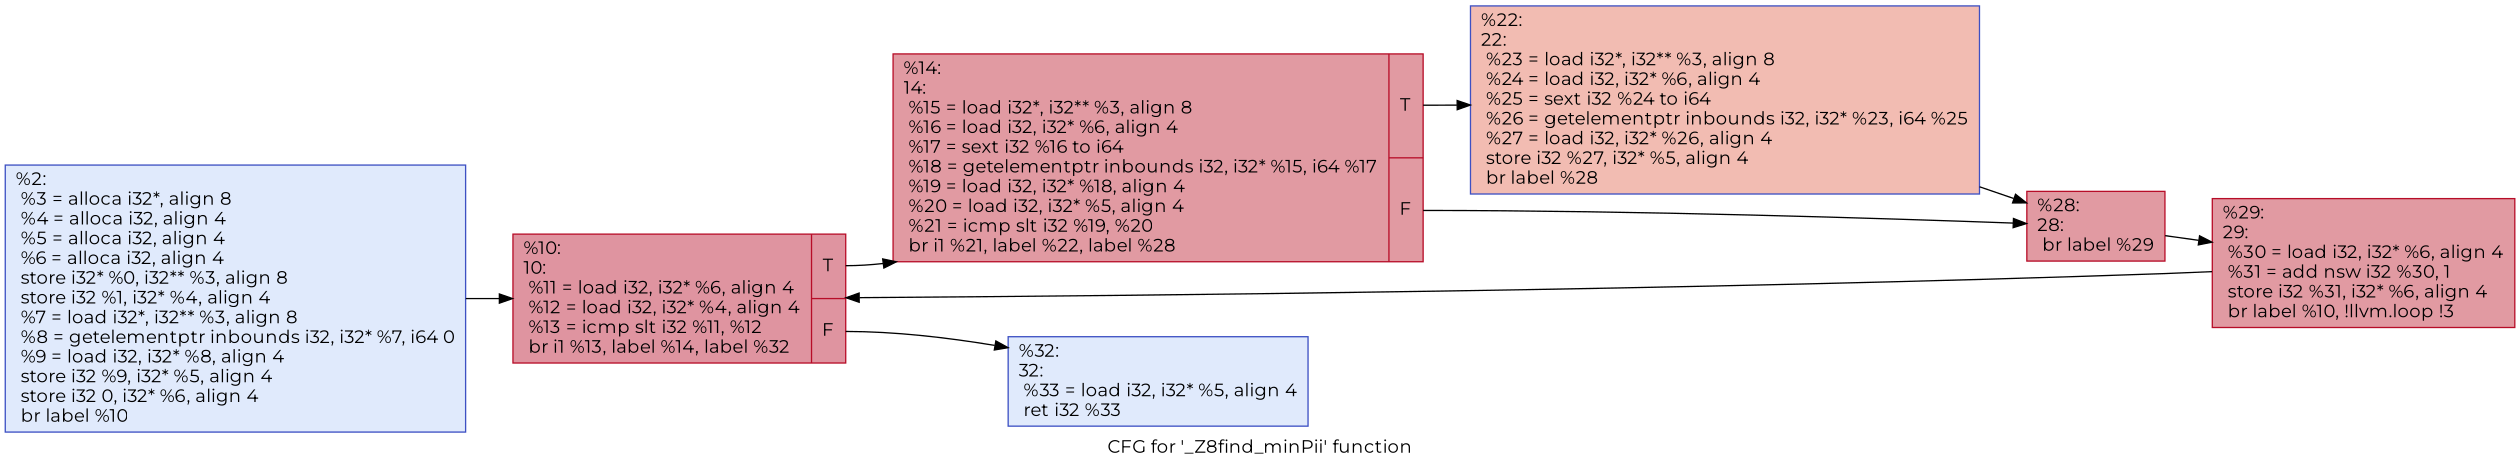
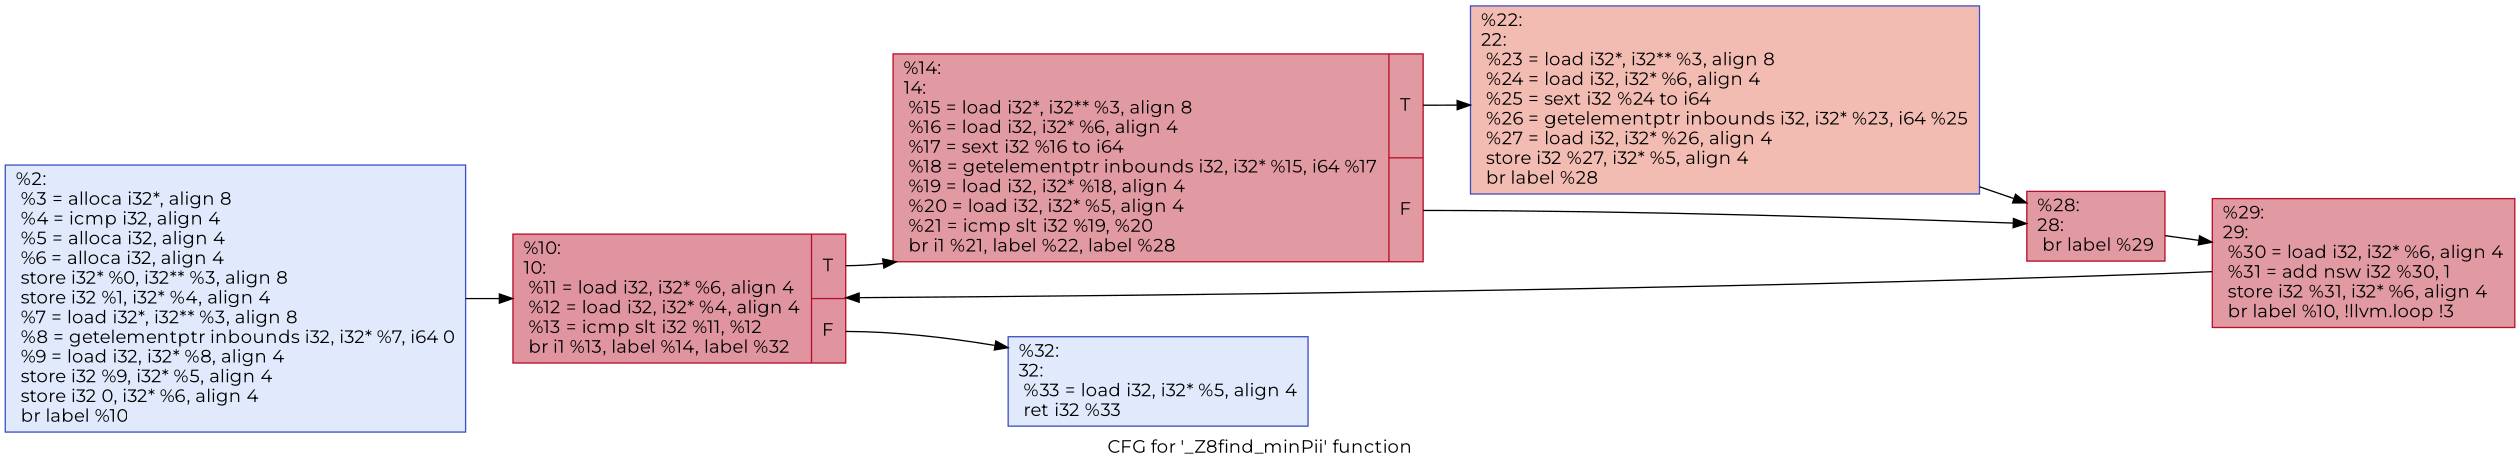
(121, 219) -> (118, 219)
